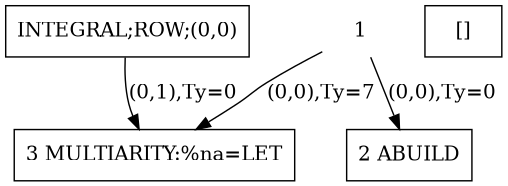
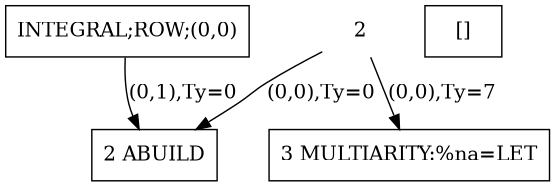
(361, 31) -> (361, 31)
(126, 87) -> (126, 87)
